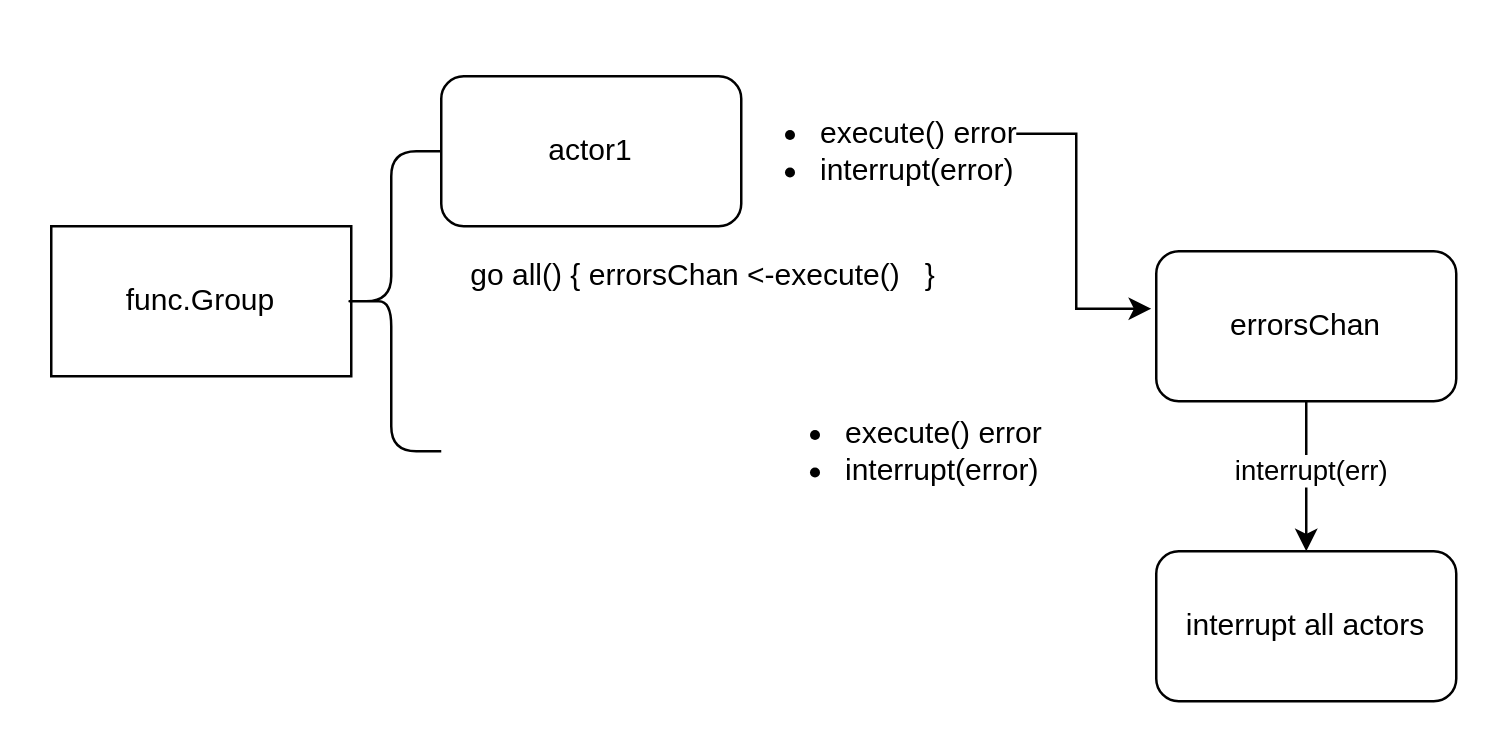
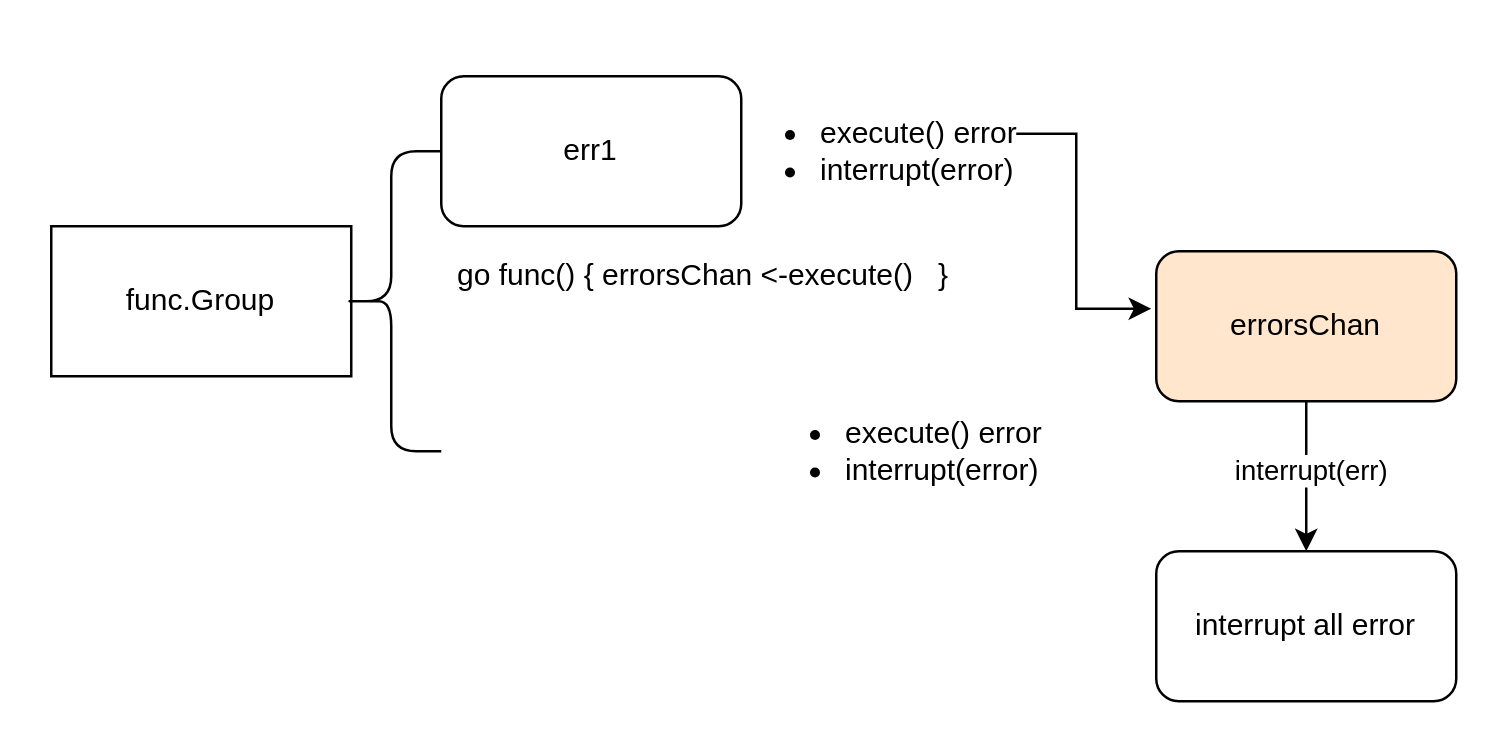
(591, 151) -> (591, 151)
(704, 276) -> (704, 276)
(1306, 326) -> (1306, 326)
(1306, 626) -> (1306, 626)
